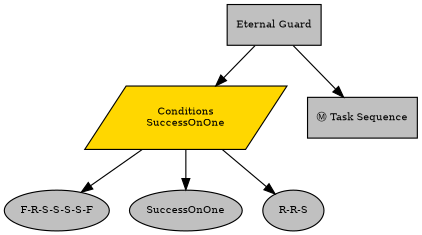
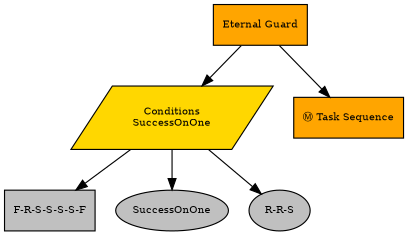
(274, 25) -> (260, 25)
(362, 118) -> (349, 118)
(57, 211) -> (50, 211)
